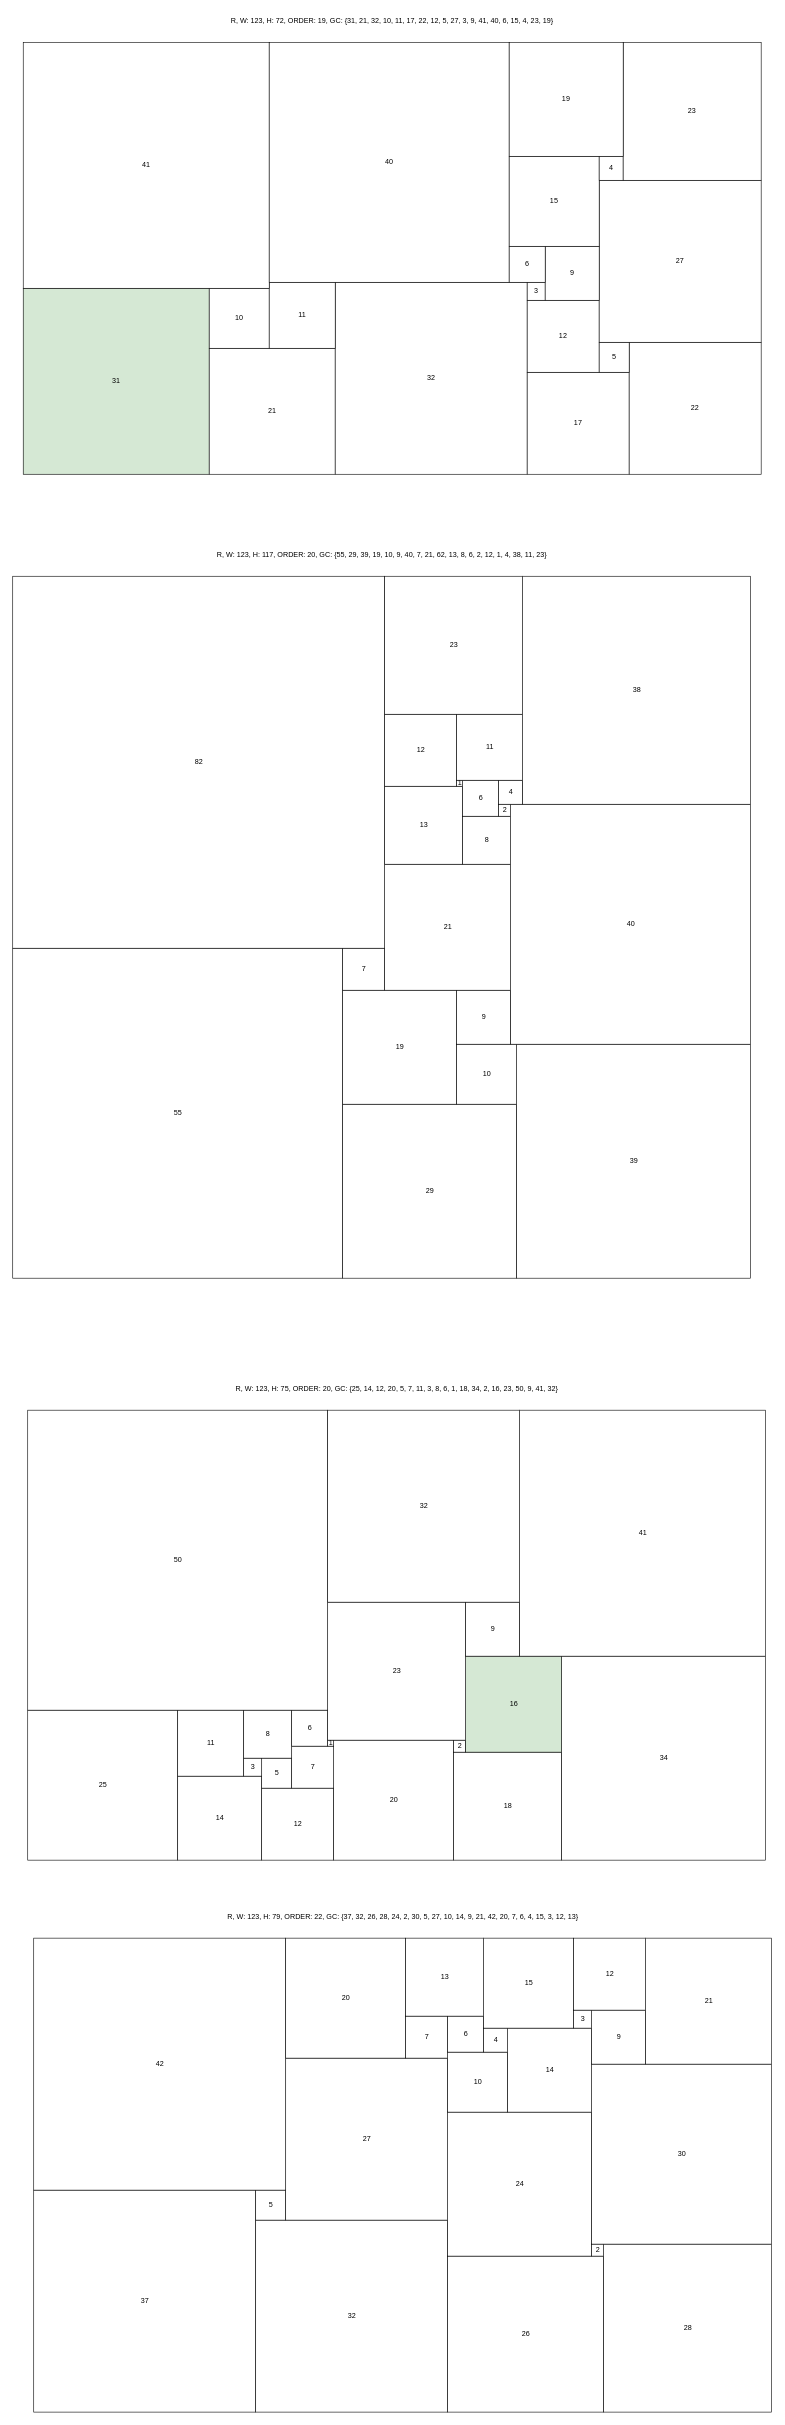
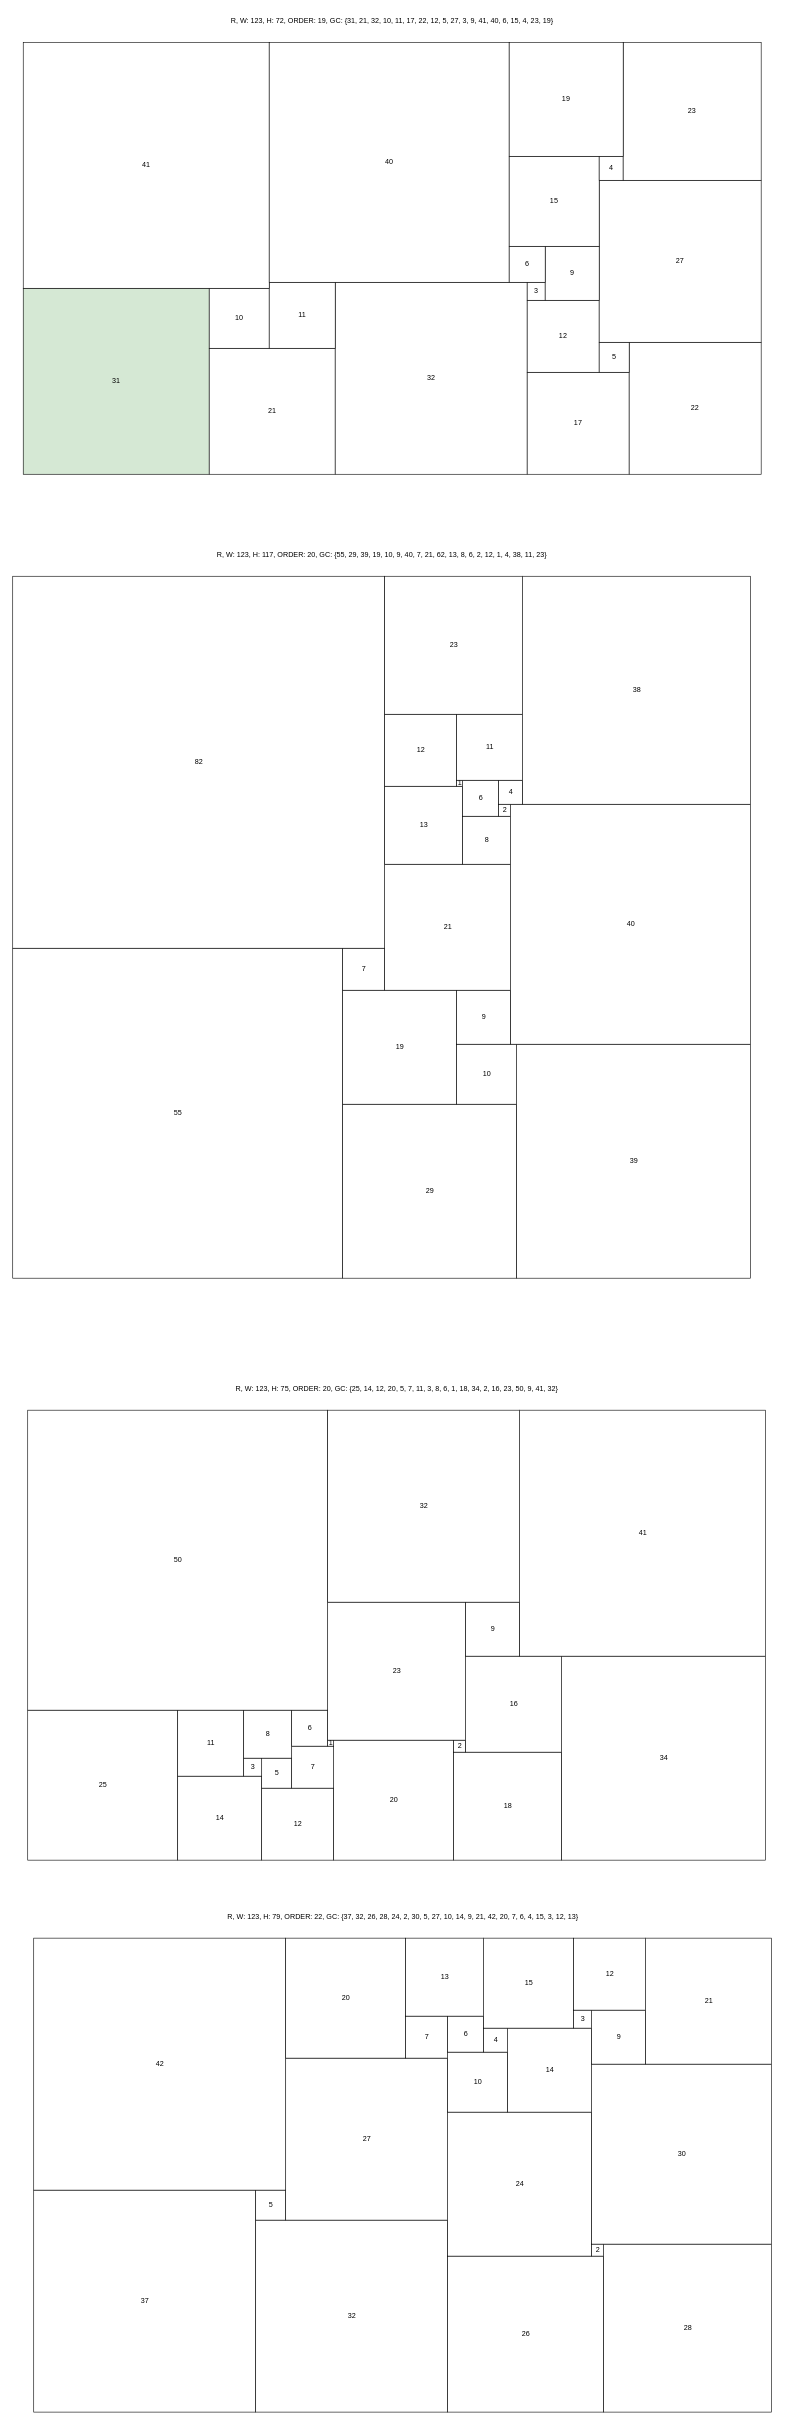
(514, 1704) -> (514, 1704)
